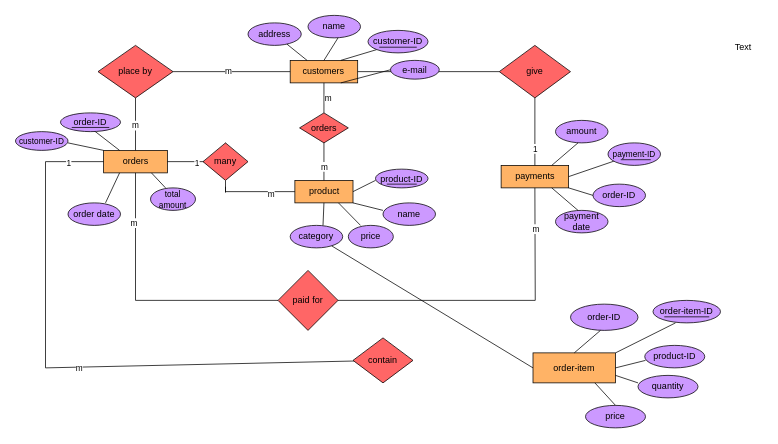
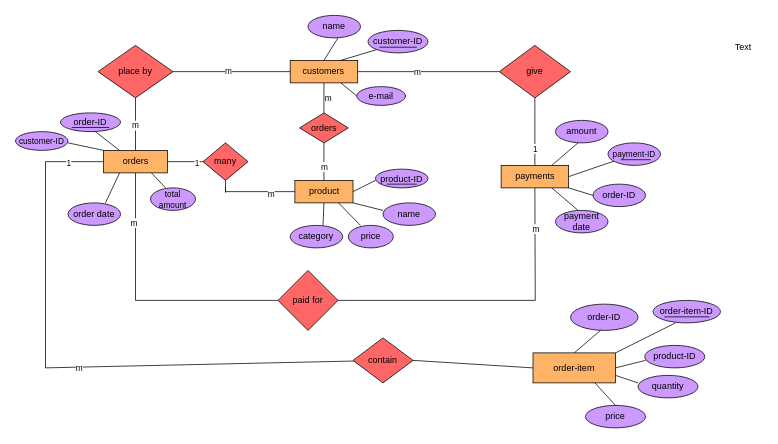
(275, 34) -> none
(297, 53) -> none
(415, 70) -> (381, 96)
(433, 307) -> (473, 364)
